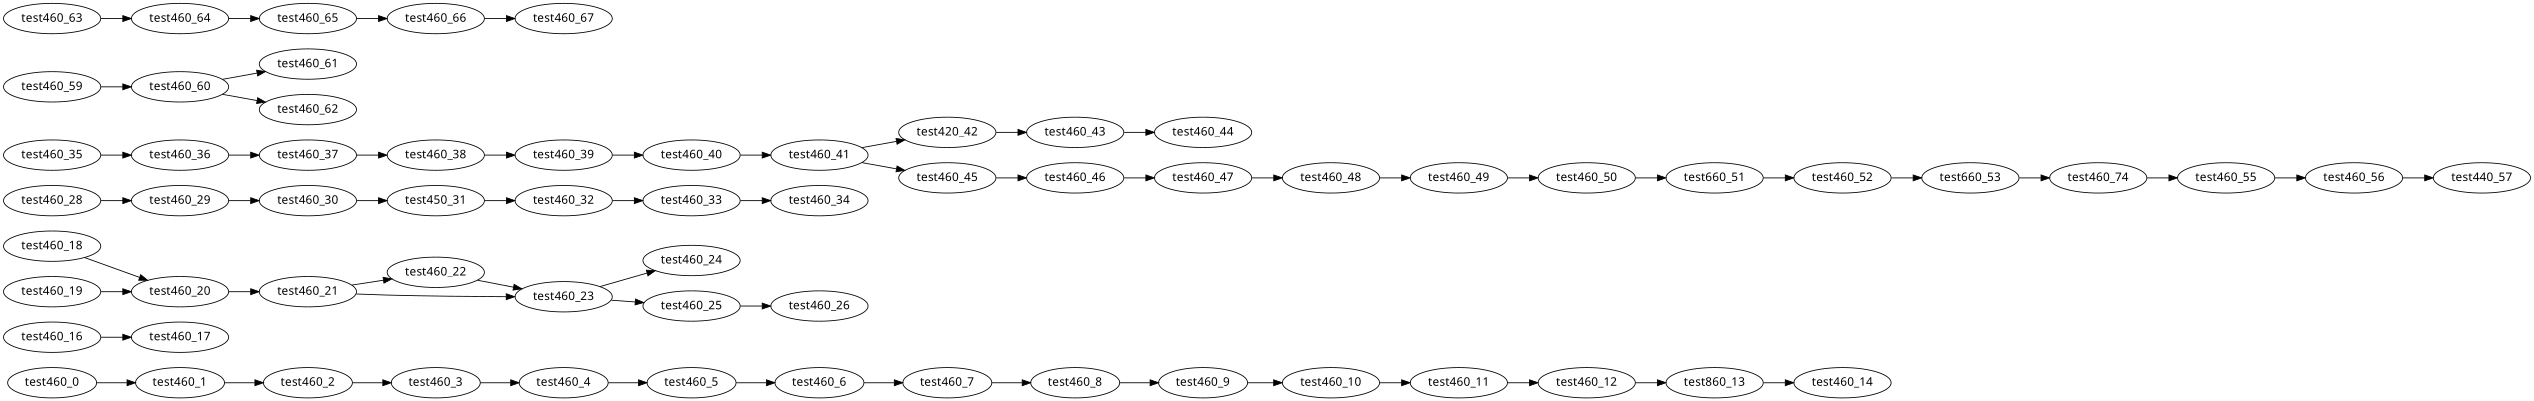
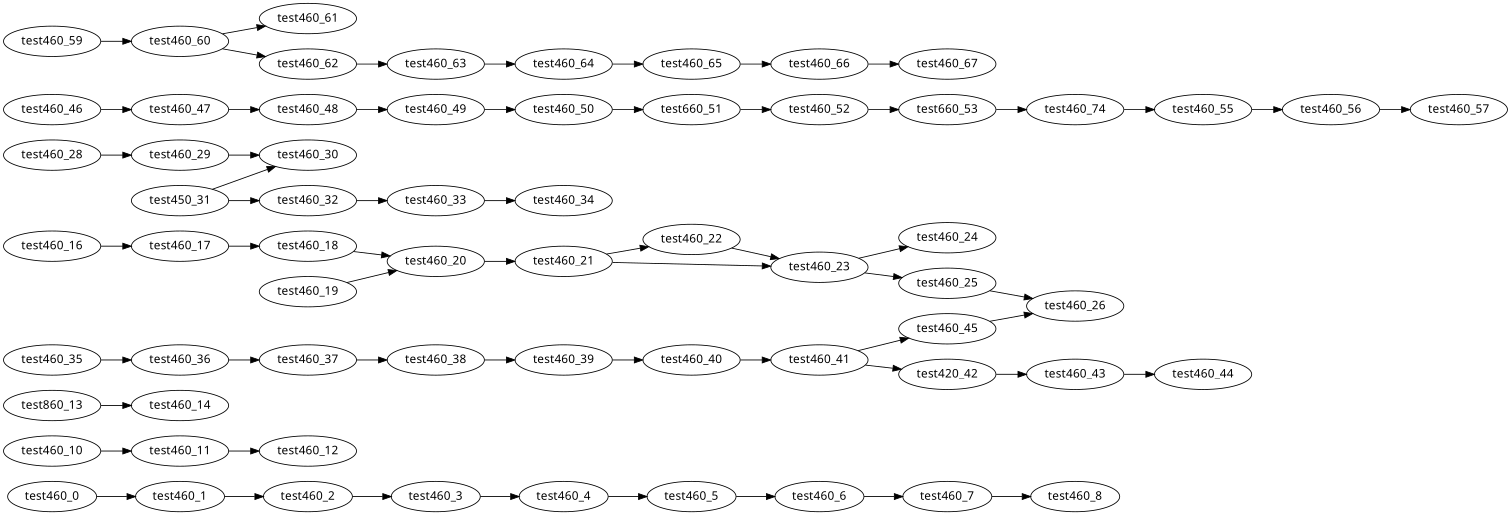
none -> (368, 64)
(1007, 178) -> (1007, 318)
(2482, 178) -> (1459, 110)
(368, 201) -> (240, 179)
none -> (240, 246)
(1203, 383) -> none
(1646, 383) -> none
